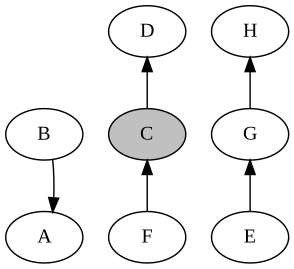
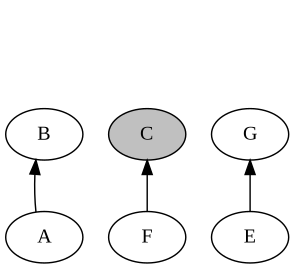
(147, 31) -> none
(250, 31) -> none
(54, 179) -> (35, 193)
